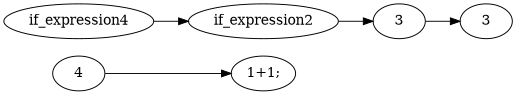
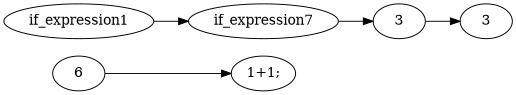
(79, 21) -> (79, 21)
(263, 21) -> (263, 21)
(79, 73) -> (79, 73)
